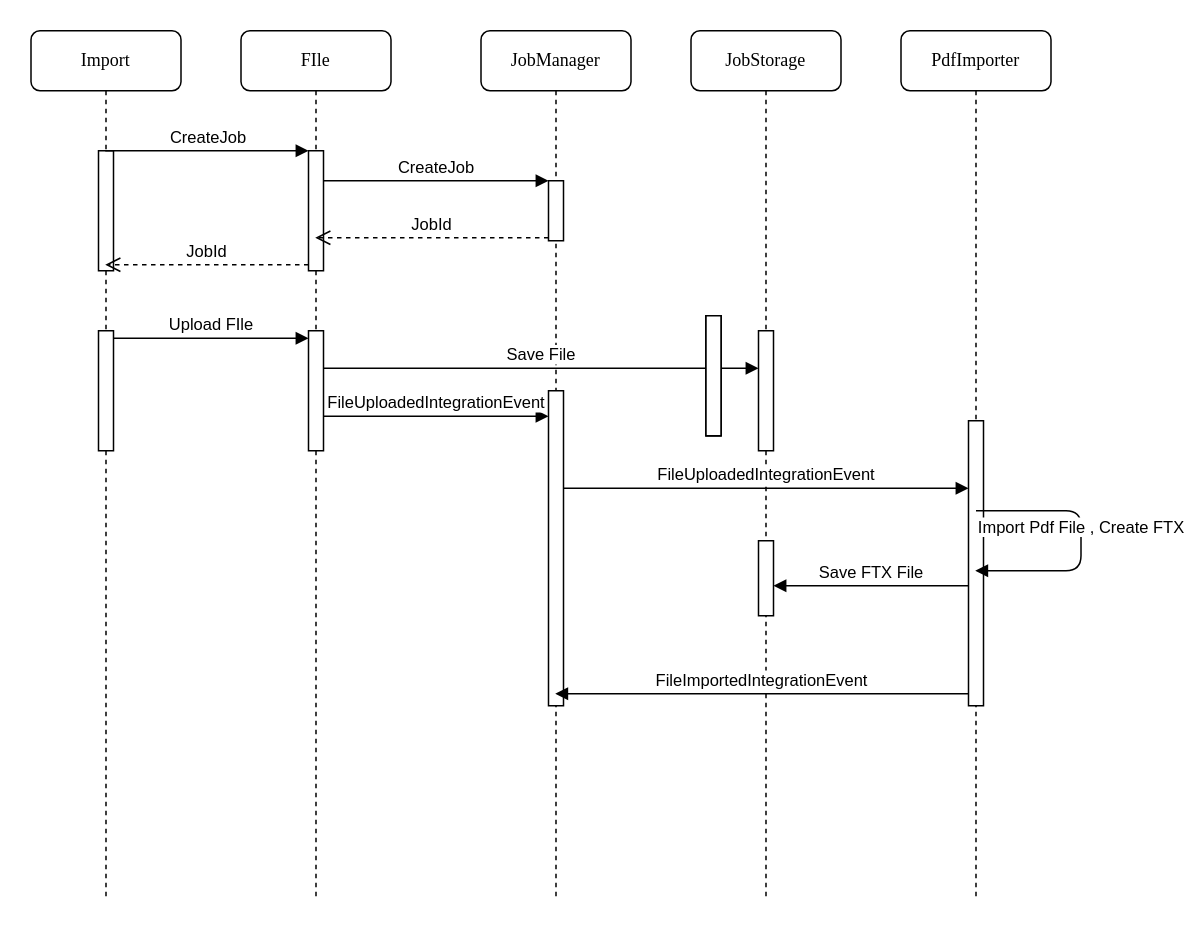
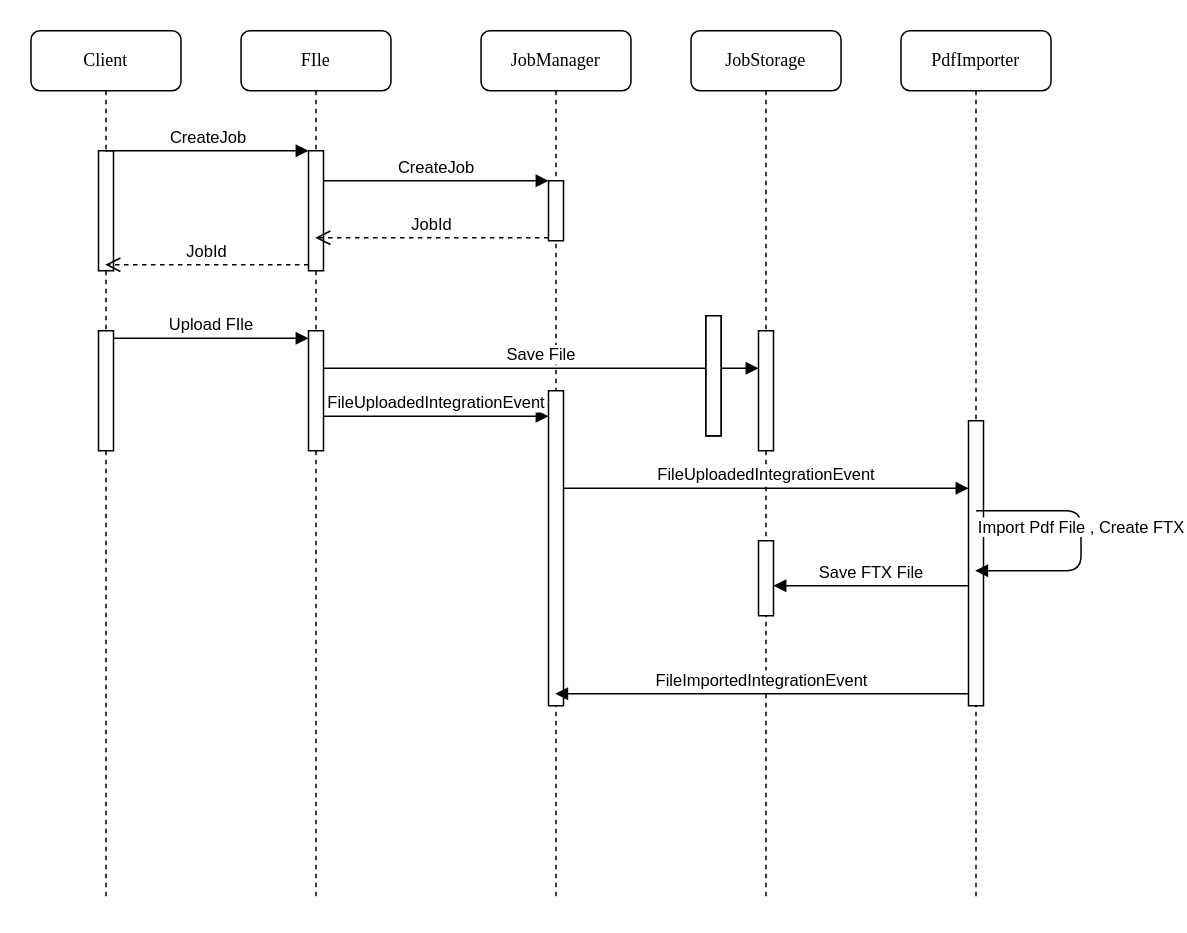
(106, 61) -> (106, 61)
